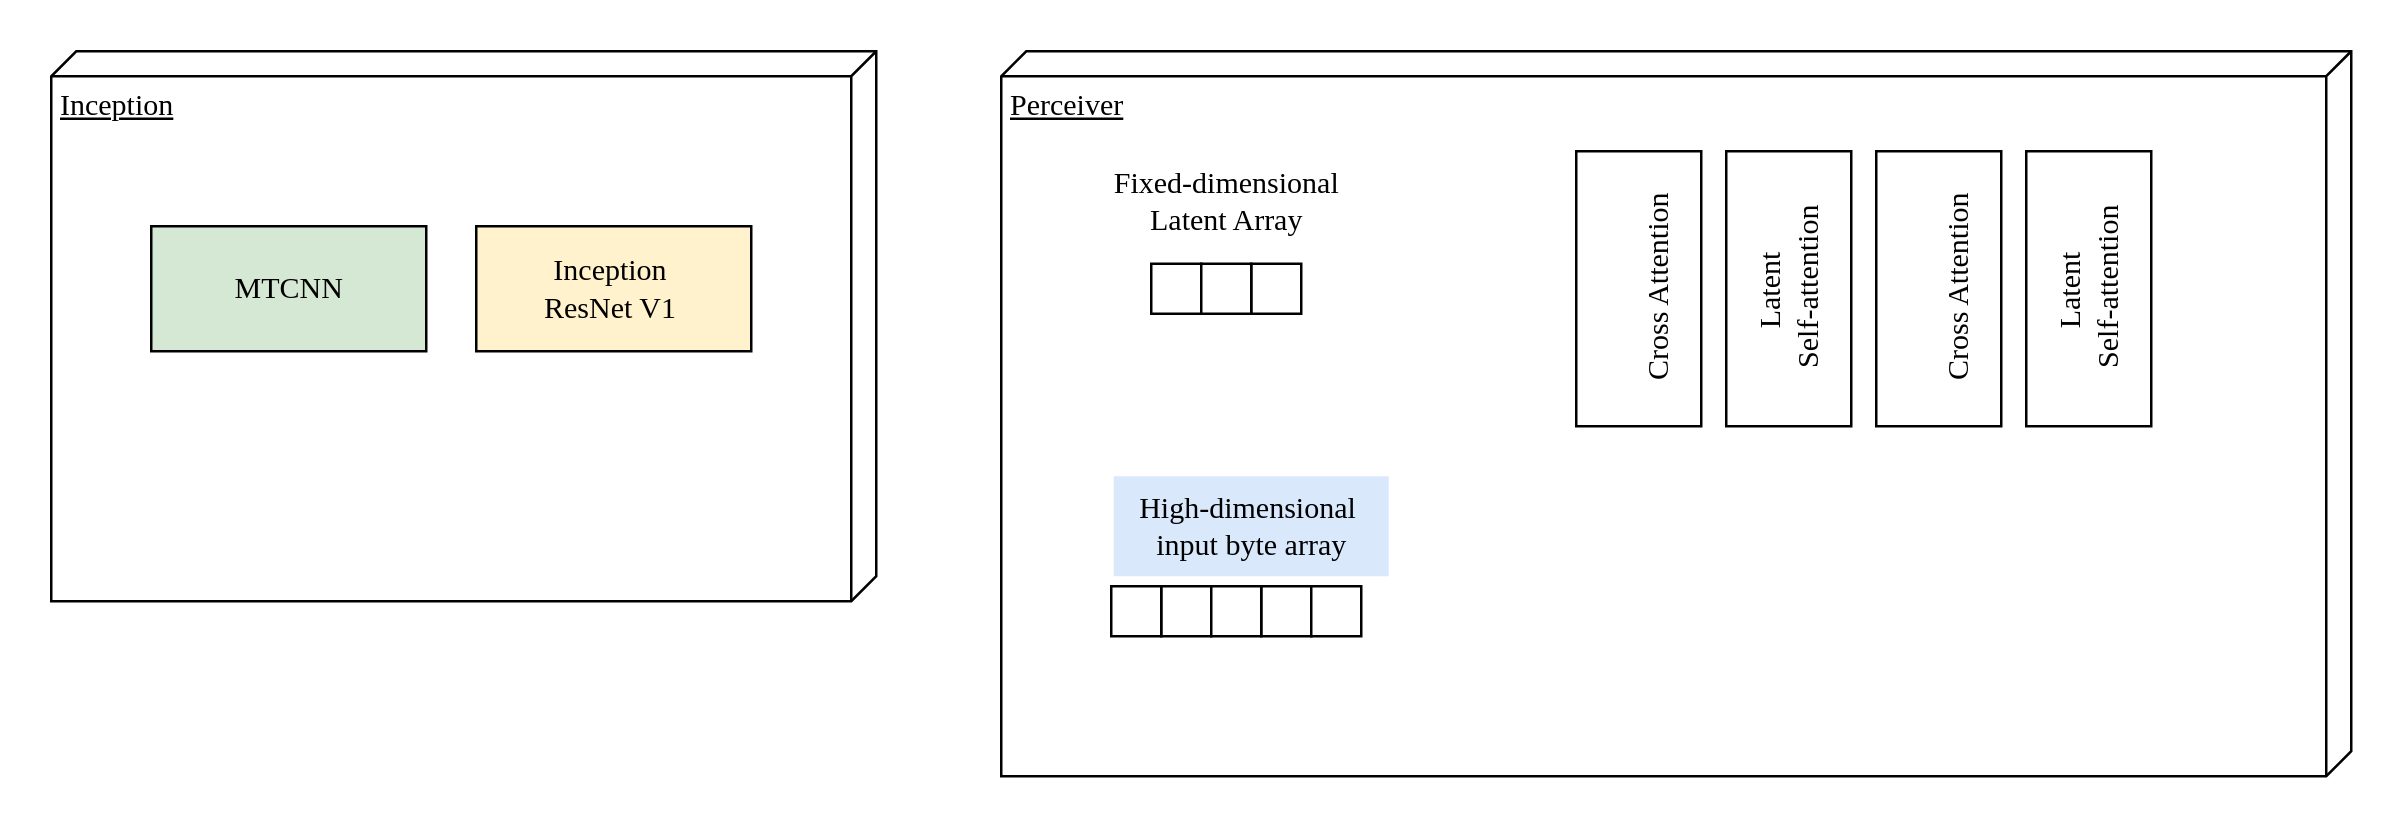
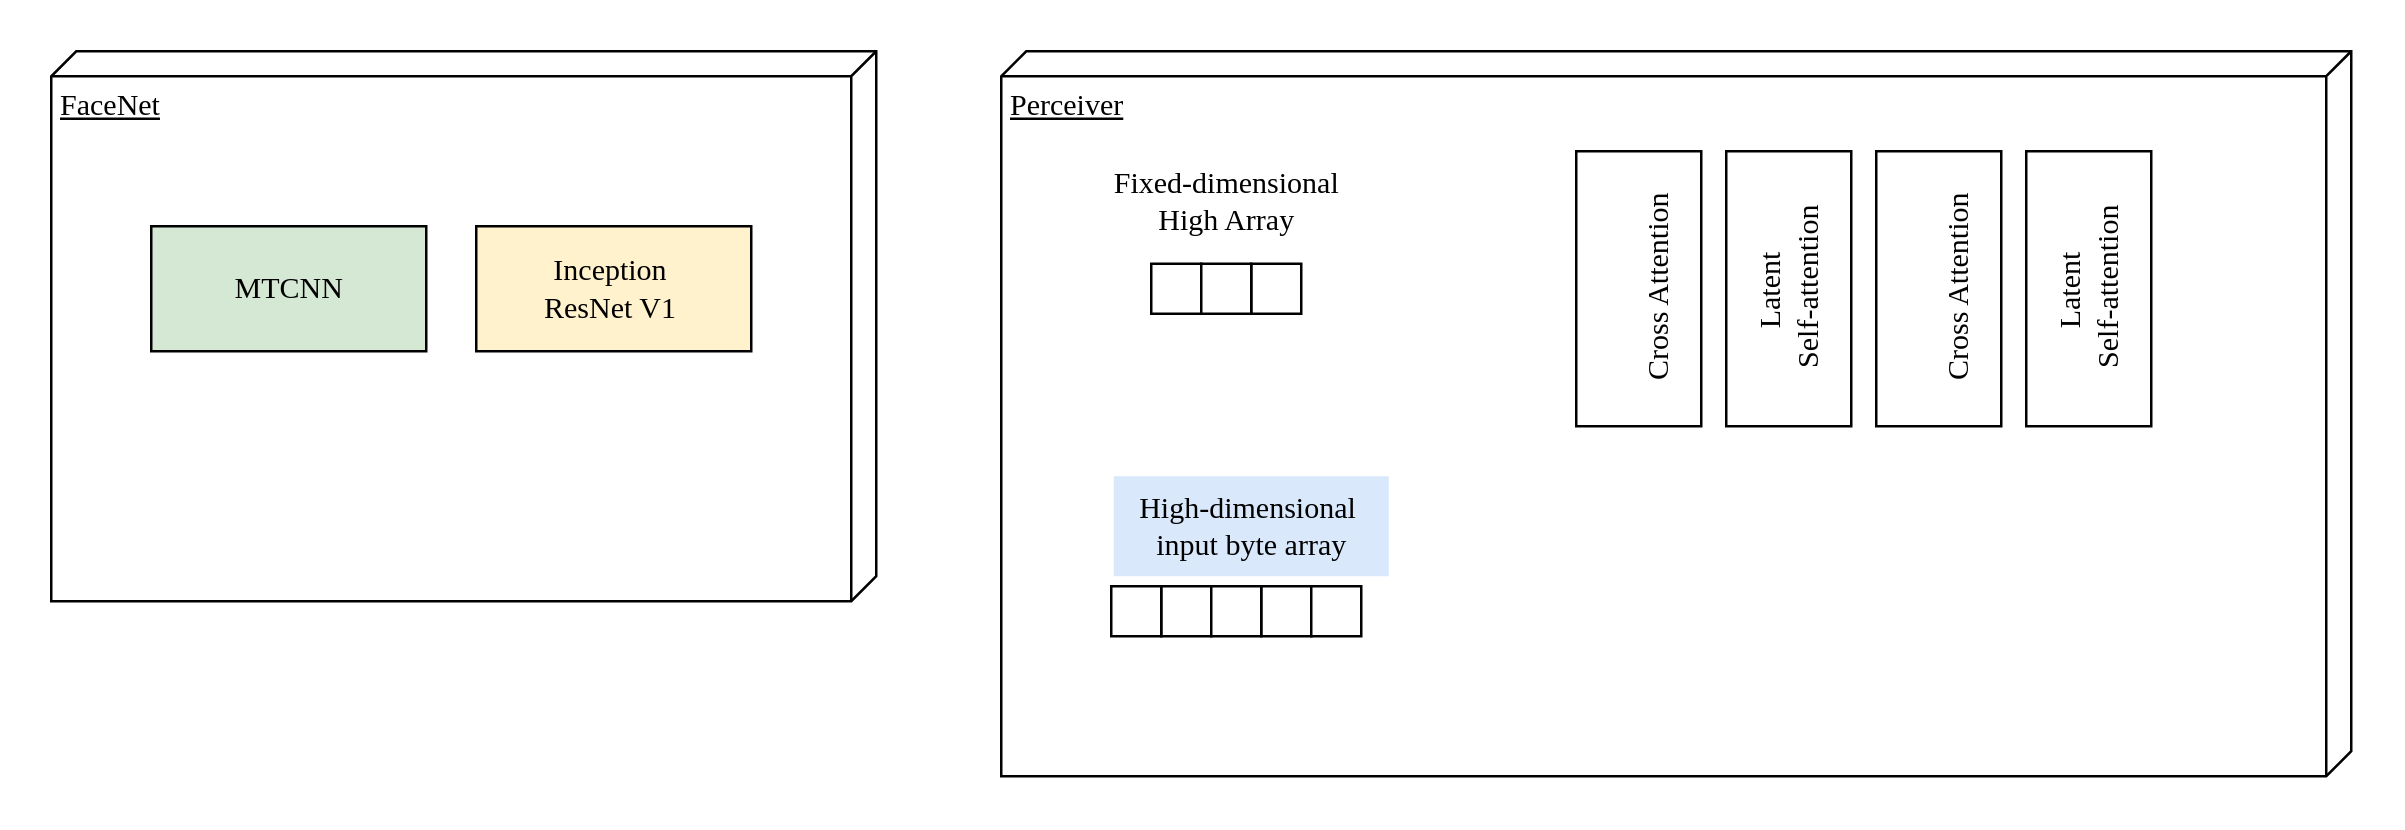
(133, 107) -> (120, 107)
(1228, 201) -> (1228, 201)
